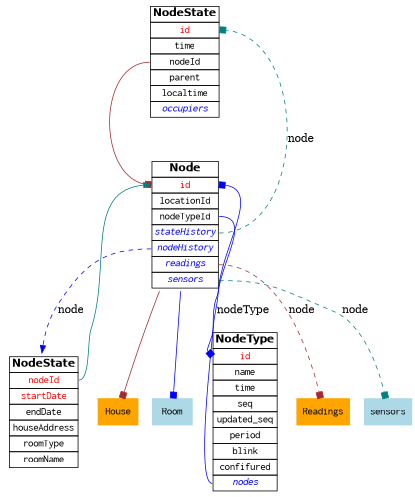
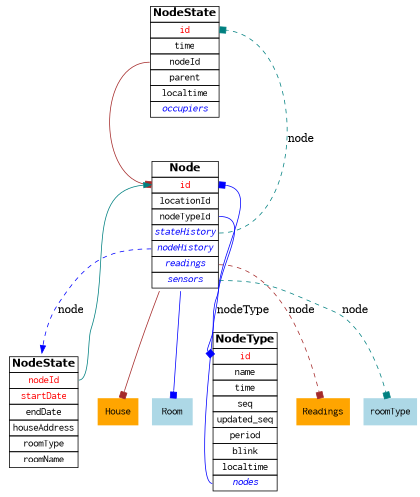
(388, 412) -> (390, 412)
(245, 467) -> (245, 467)
